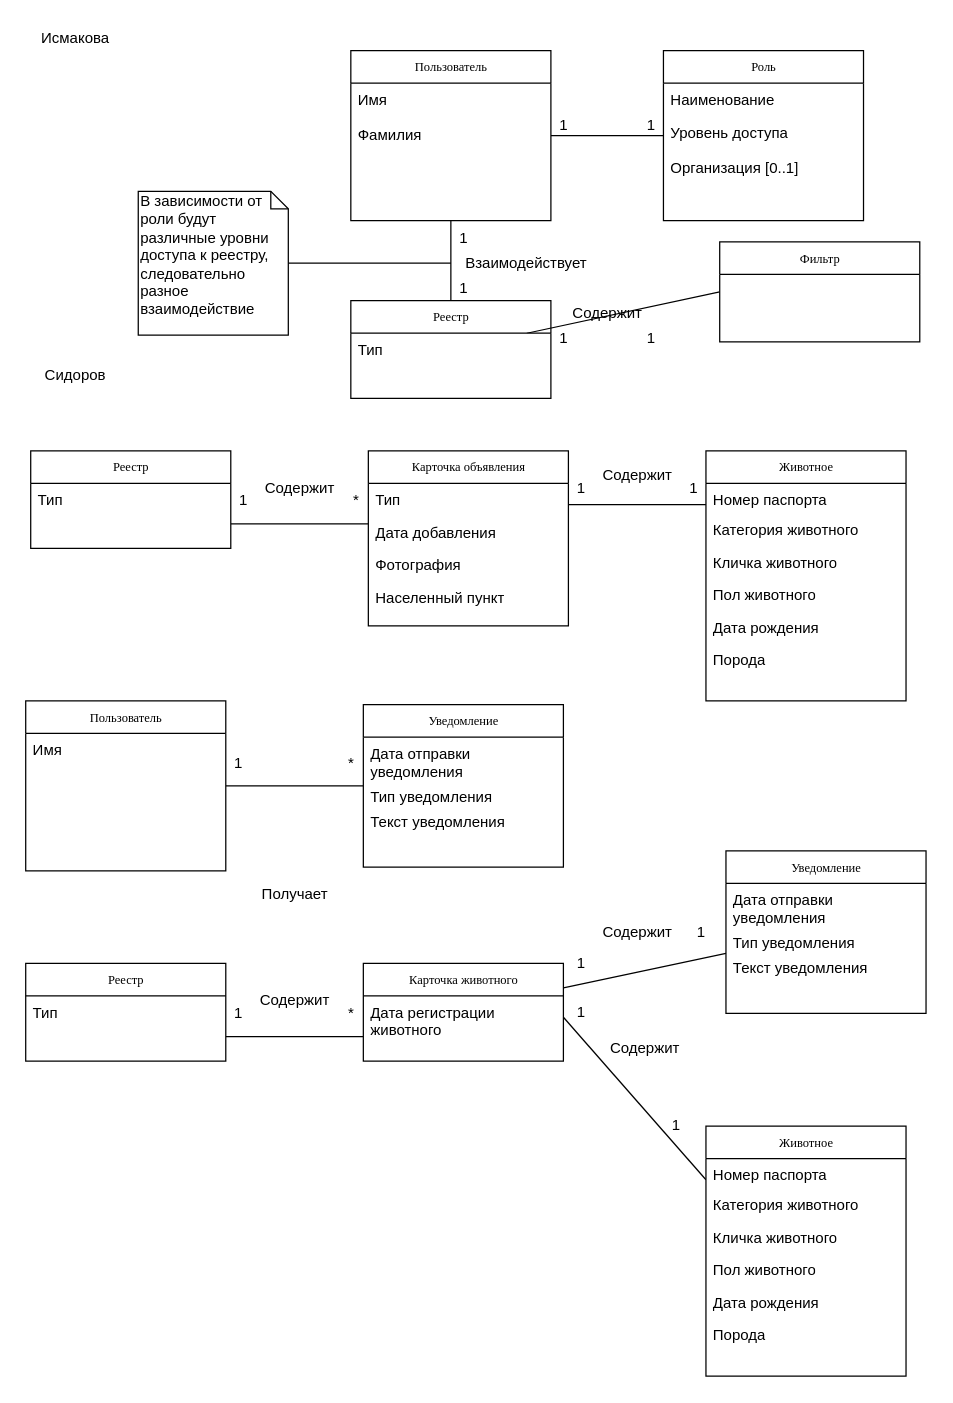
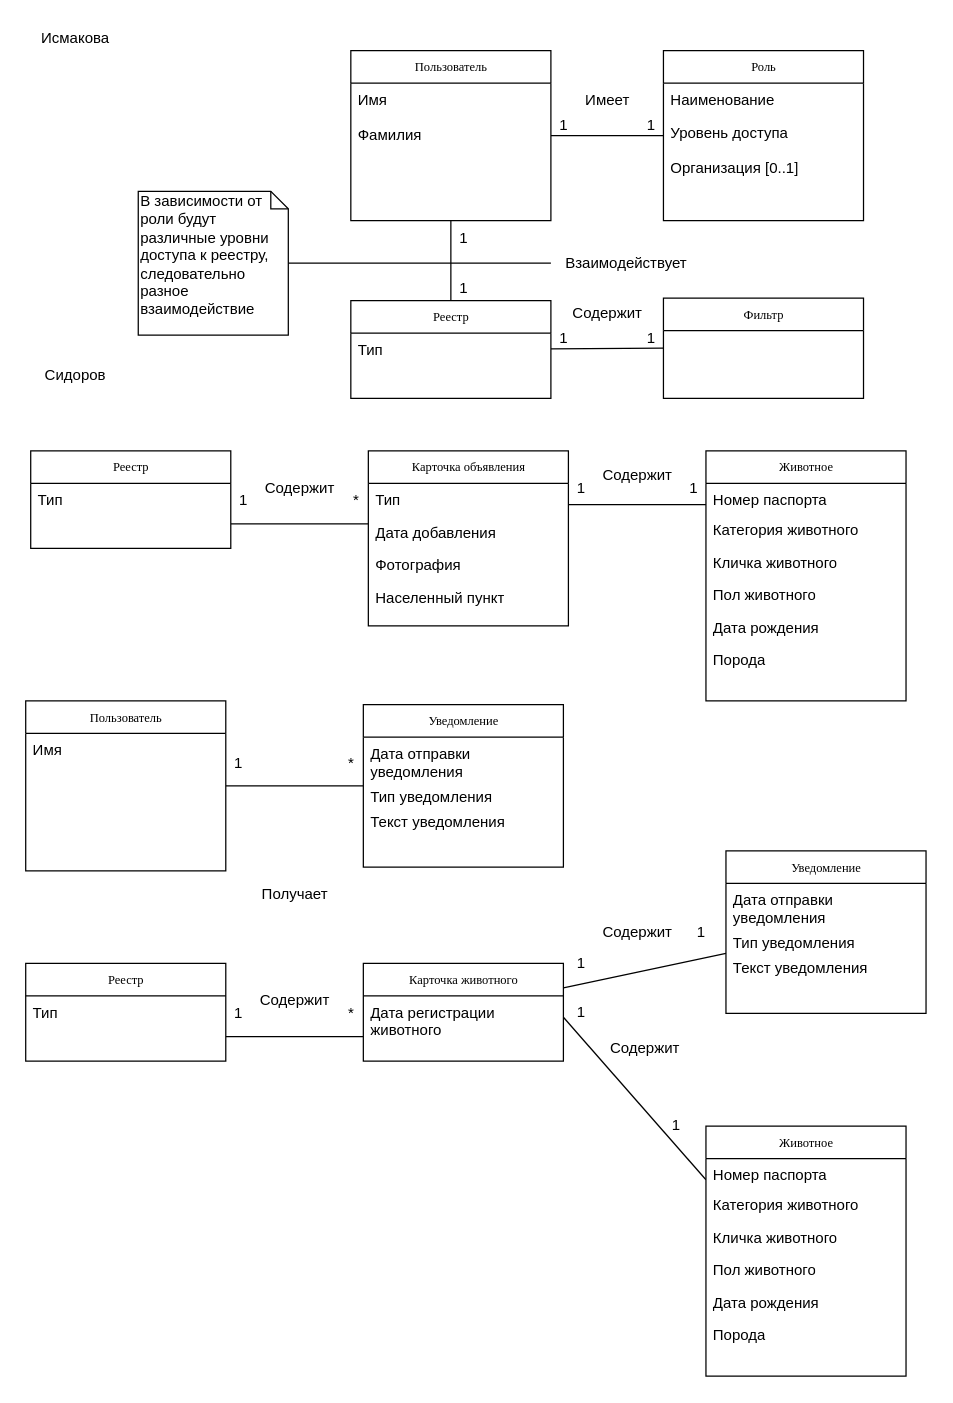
none -> (607, 101)
(526, 263) -> (626, 263)
(819, 292) -> (763, 348)
